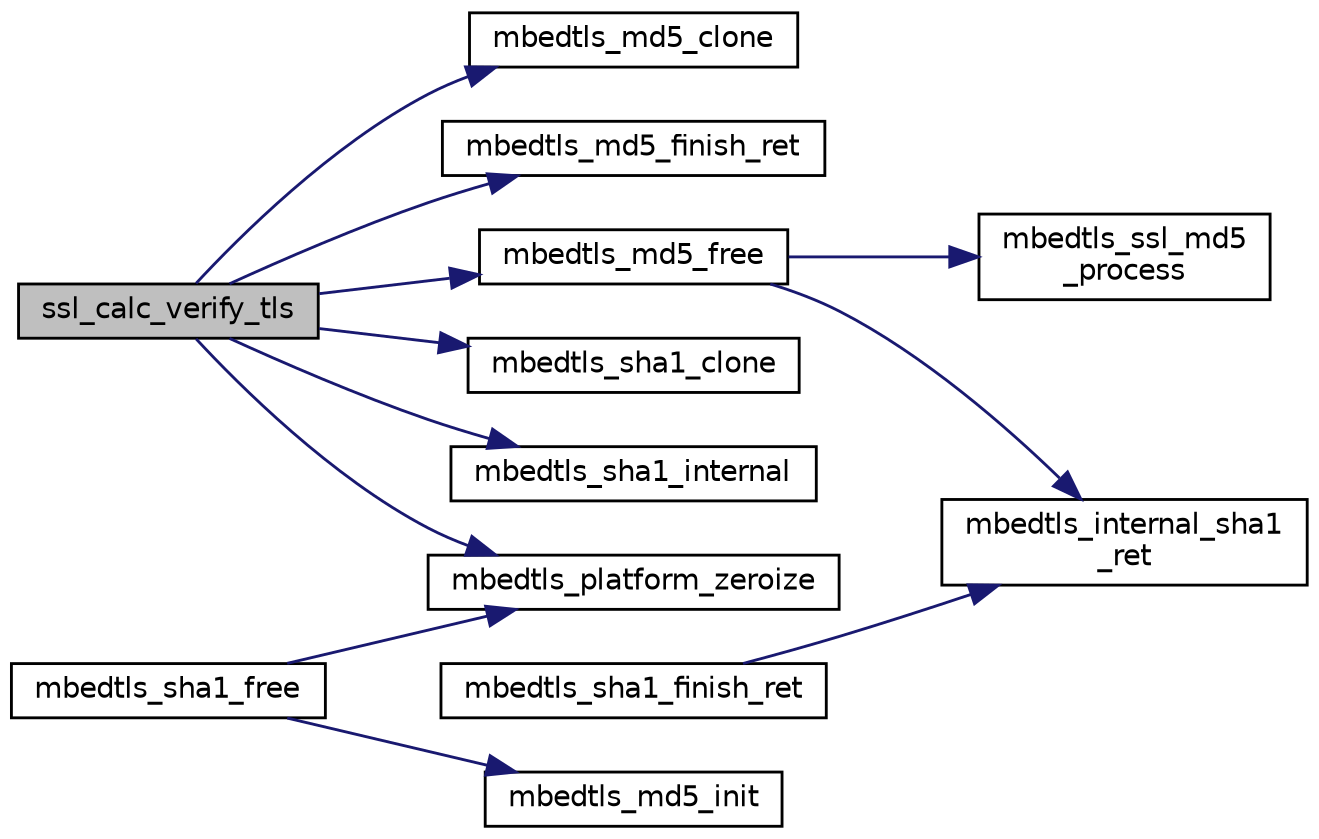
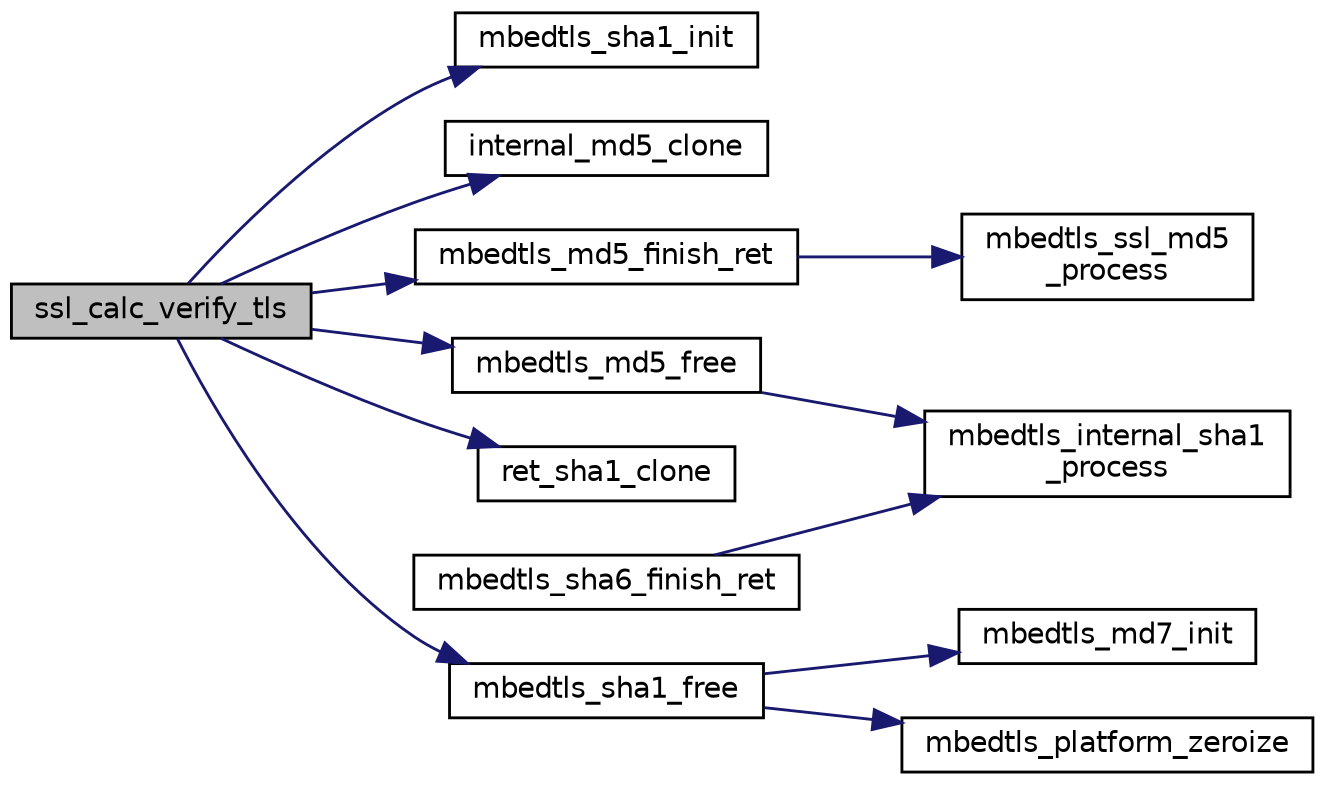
(634, 40) -> (607, 148)
(869, 257) -> (865, 257)
(634, 365) -> (607, 474)
(322, 457) -> (288, 514)
(634, 474) -> (607, 40)
(1125, 542) -> (1107, 454)
(634, 691) -> (607, 582)
(634, 799) -> (1107, 636)
